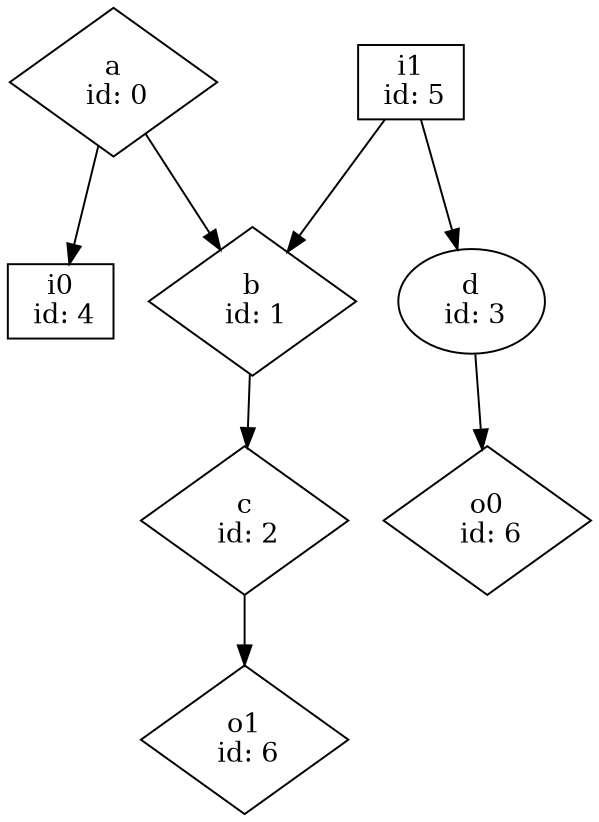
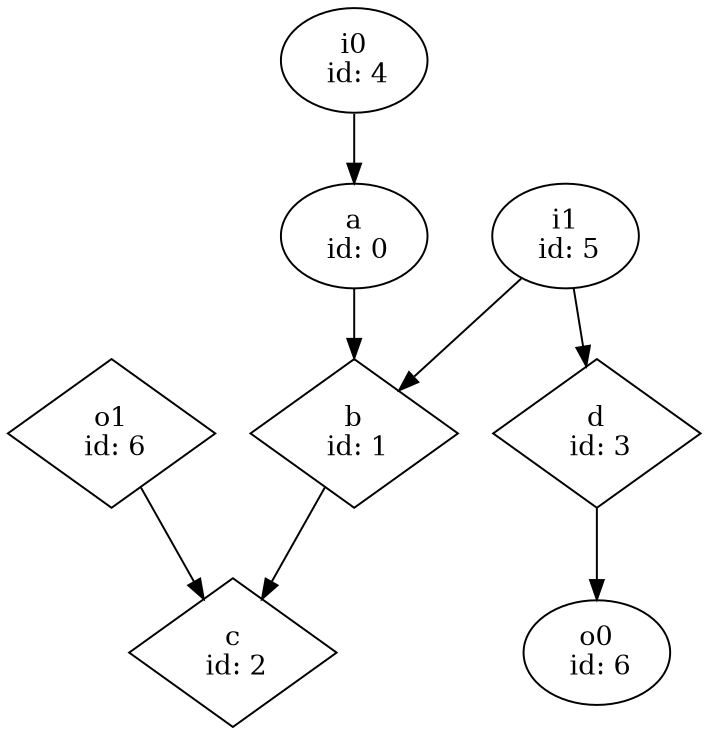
(114, 82) -> (354, 236)
(411, 82) -> (566, 236)
(86, 195) -> (354, 139)
(61, 301) -> (354, 60)
(472, 301) -> (597, 433)
(487, 521) -> (597, 653)
(245, 620) -> (167, 535)
